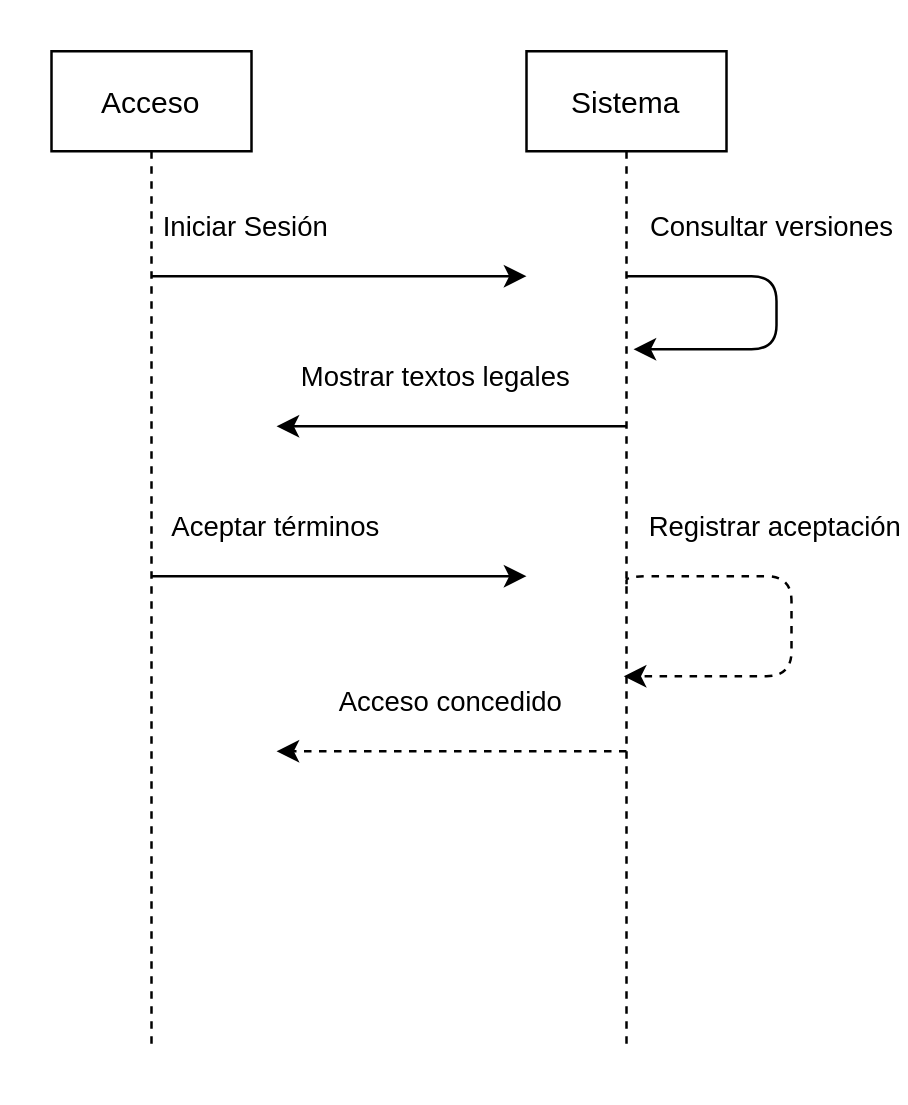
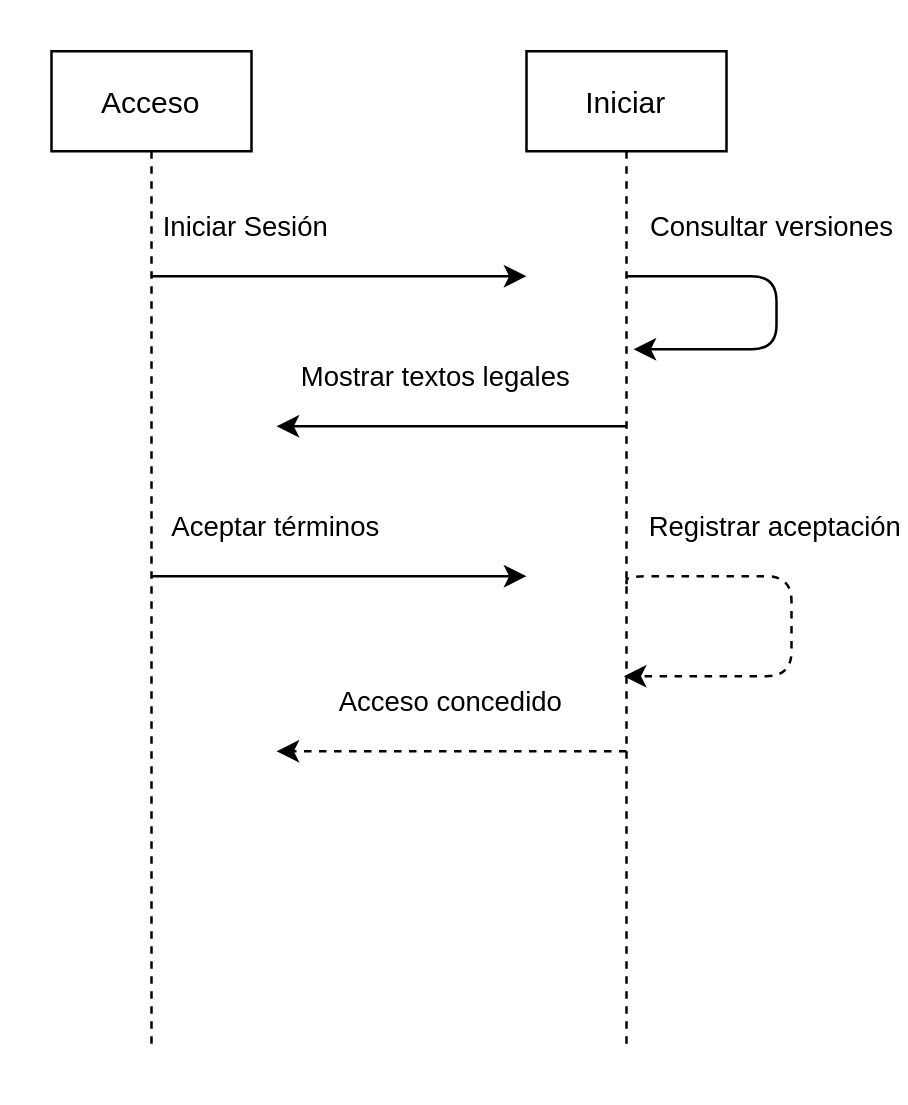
(625, 103) -> (625, 103)
